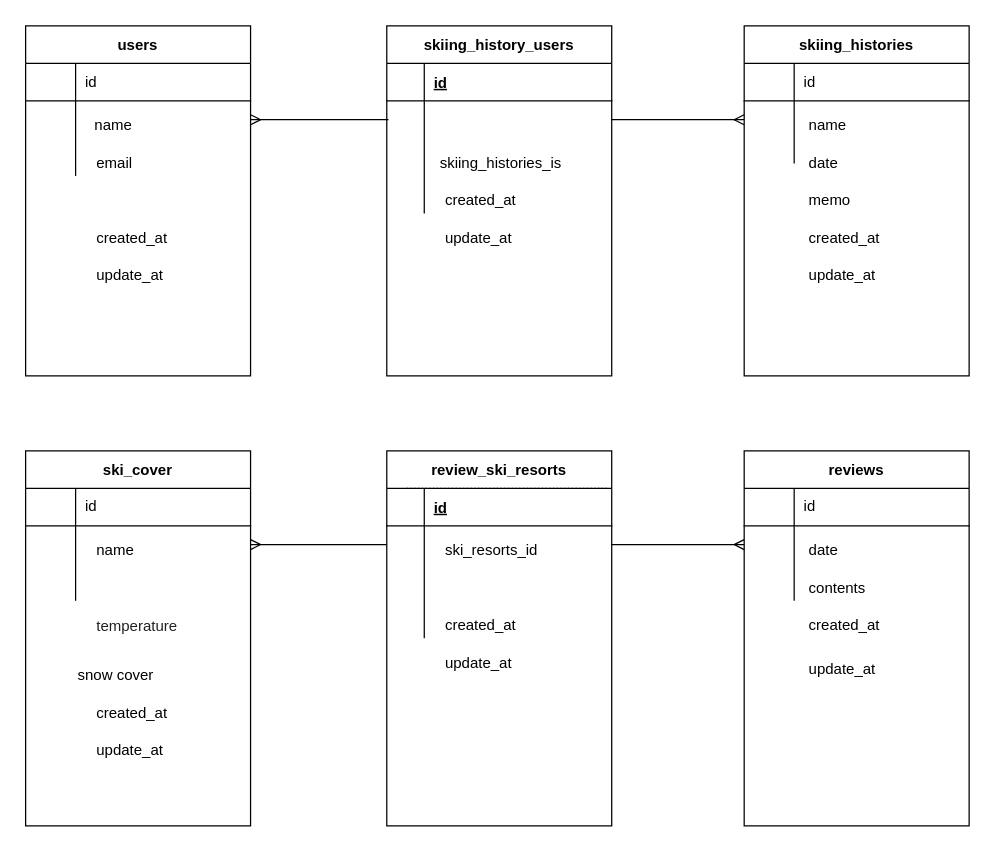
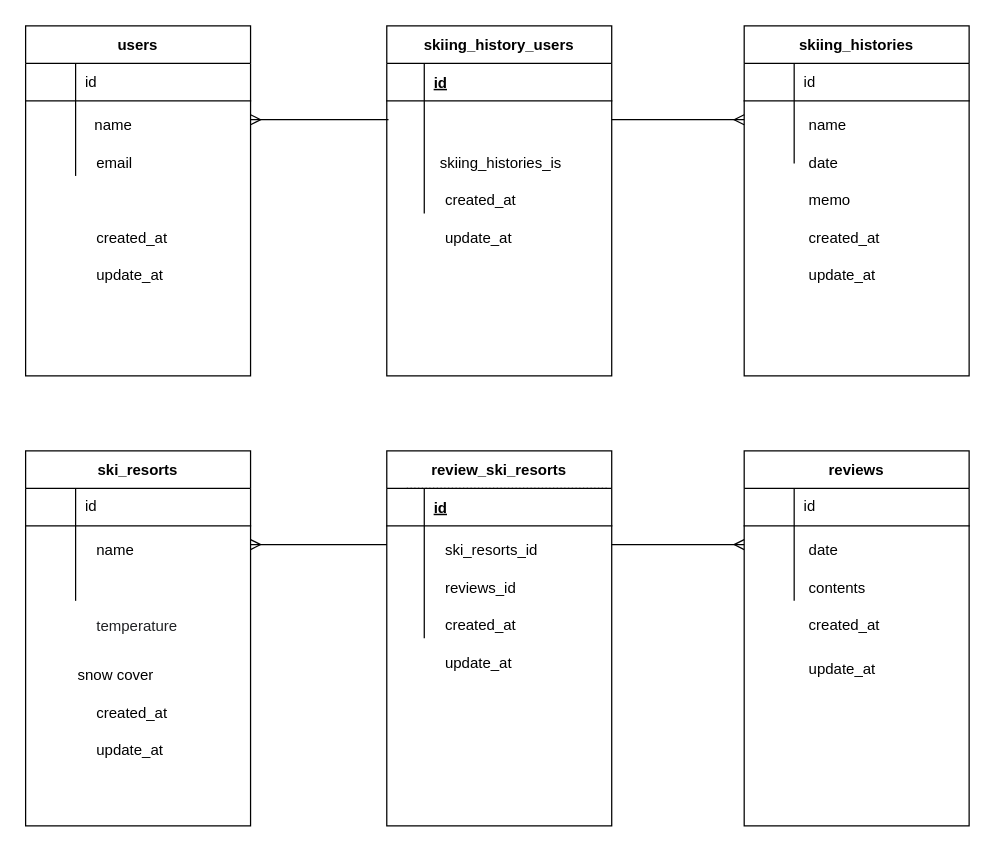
(138, 470) -> (138, 470)
none -> (487, 588)
